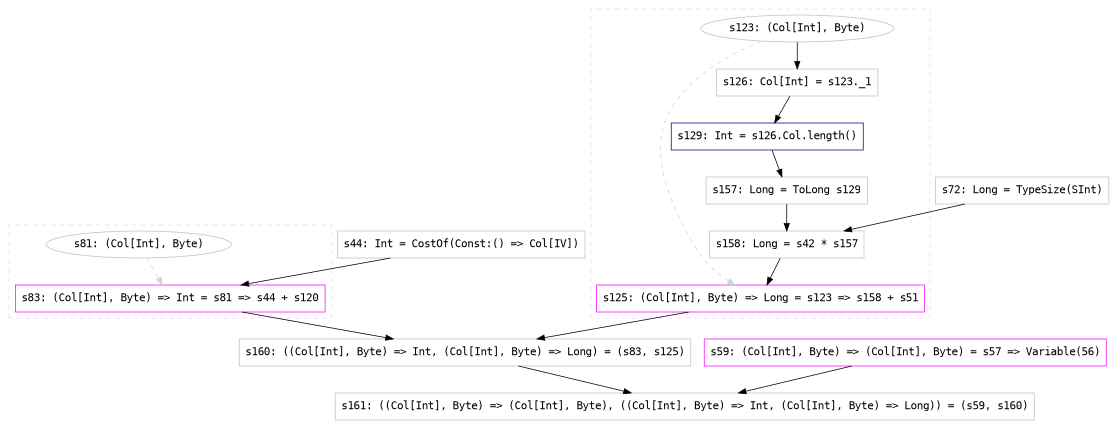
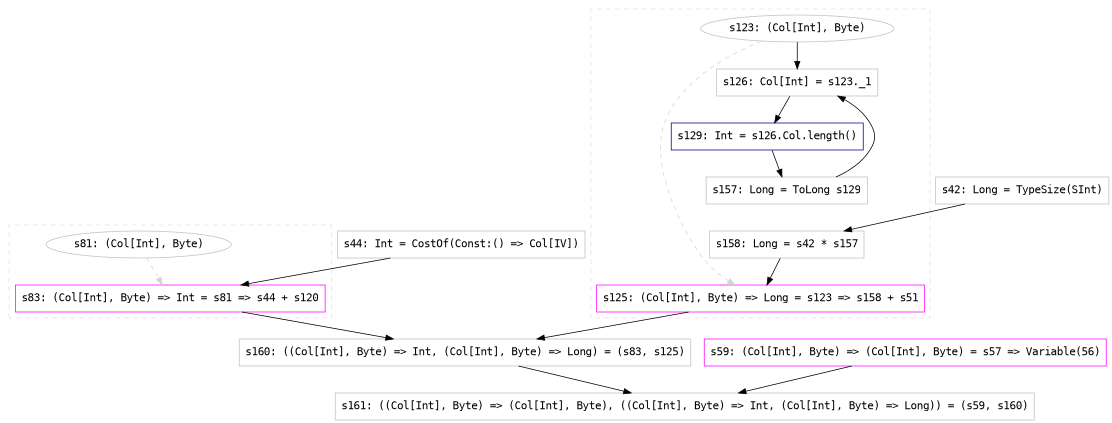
(1022, 190) -> (1022, 190)
(787, 214) -> (874, 141)
